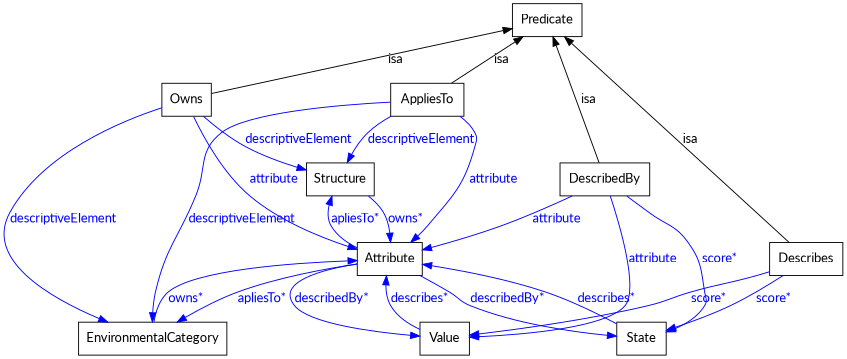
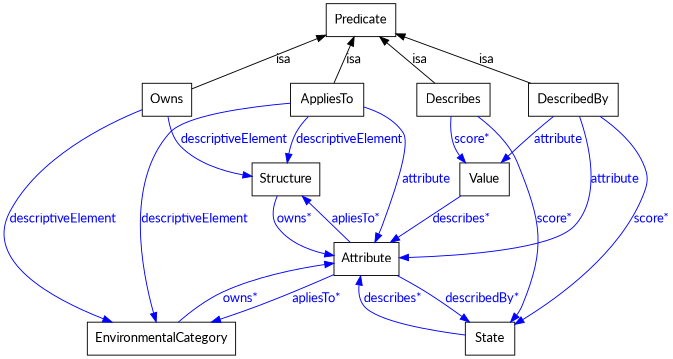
(255, 200) -> none
(308, 315) -> none
